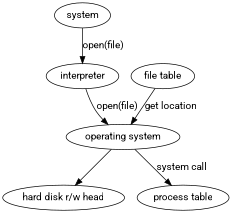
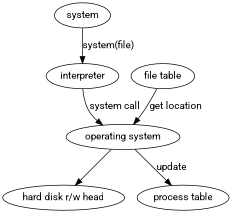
(103, 46) -> (108, 46)
(117, 107) -> (115, 107)
(182, 167) -> (172, 167)
